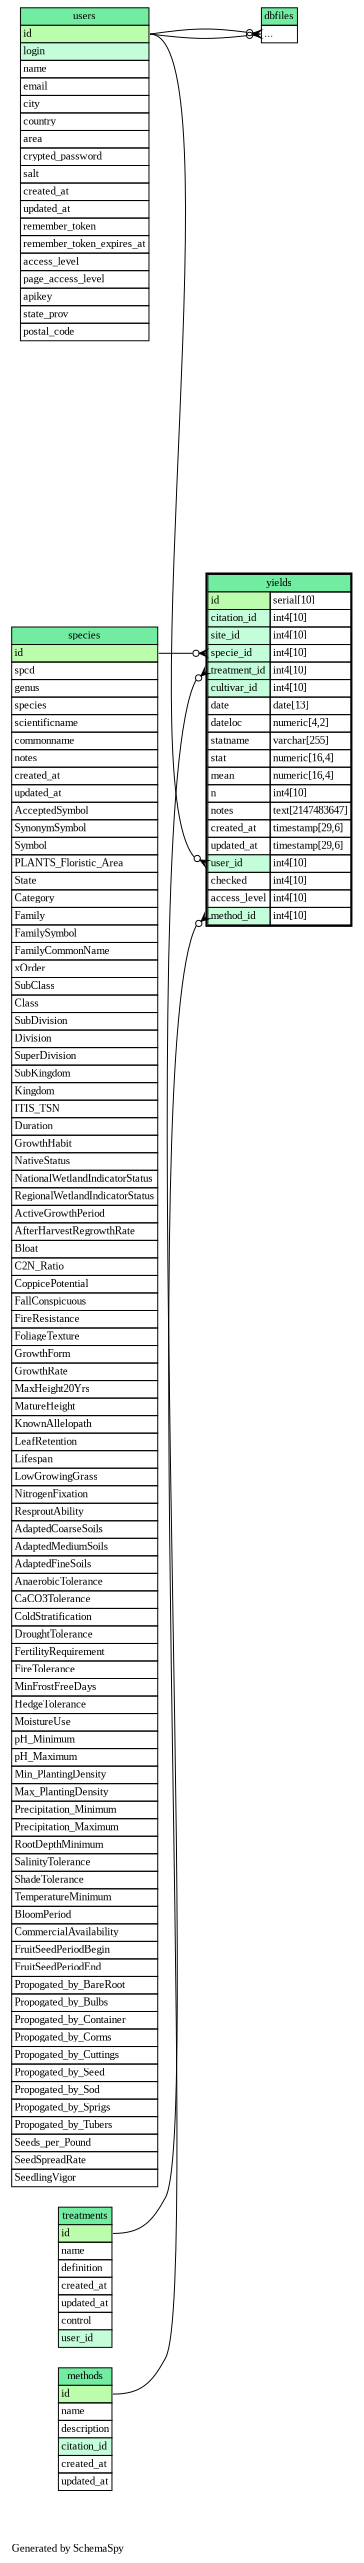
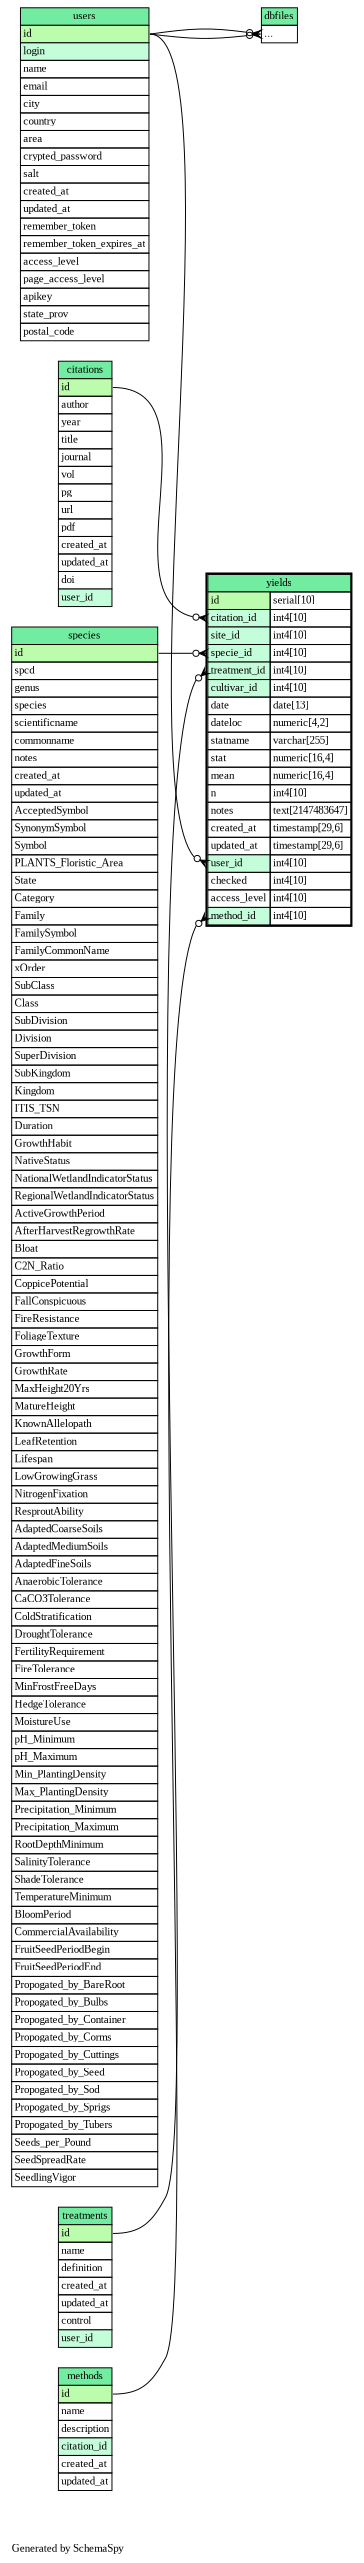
none -> (85, 484)
